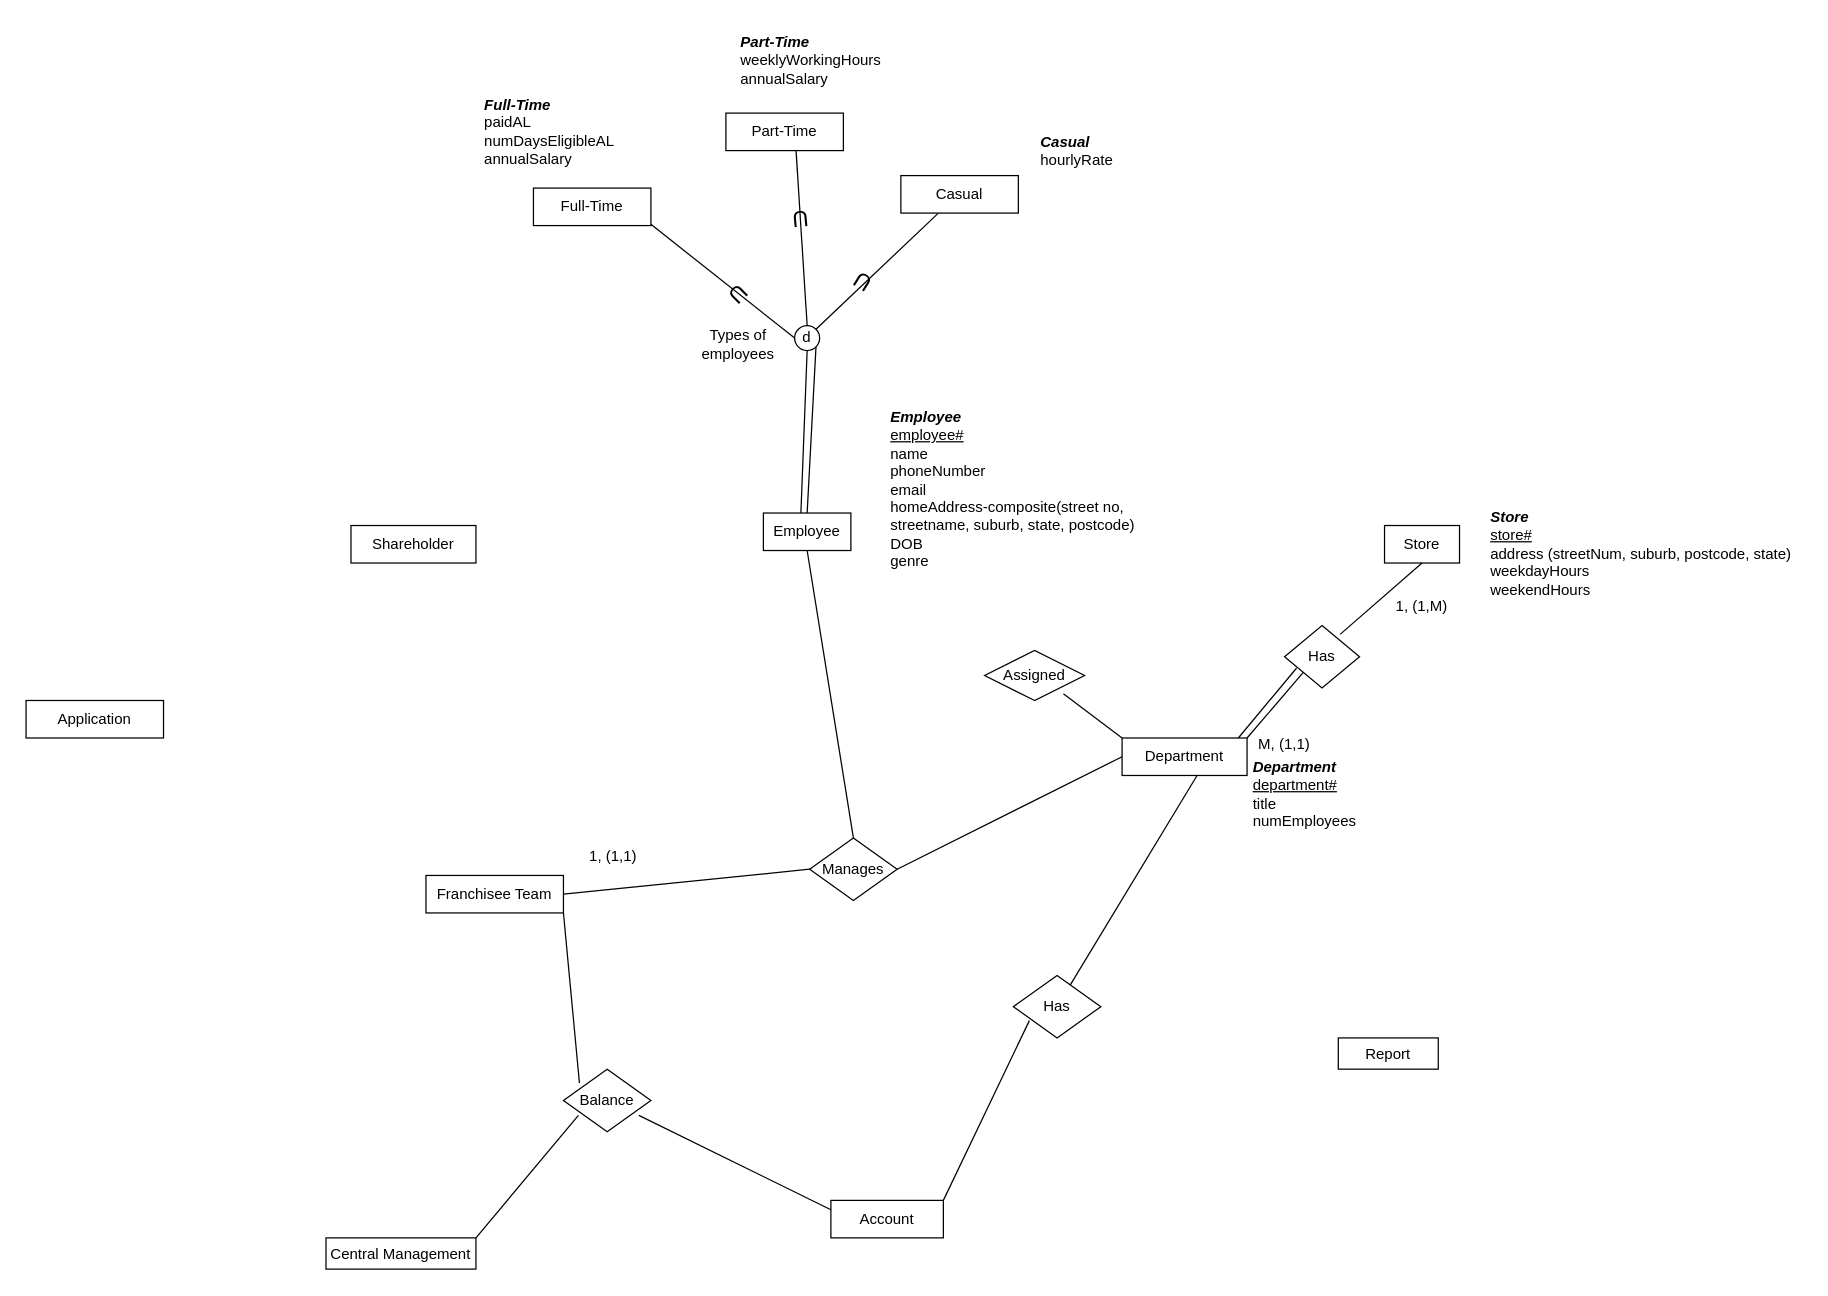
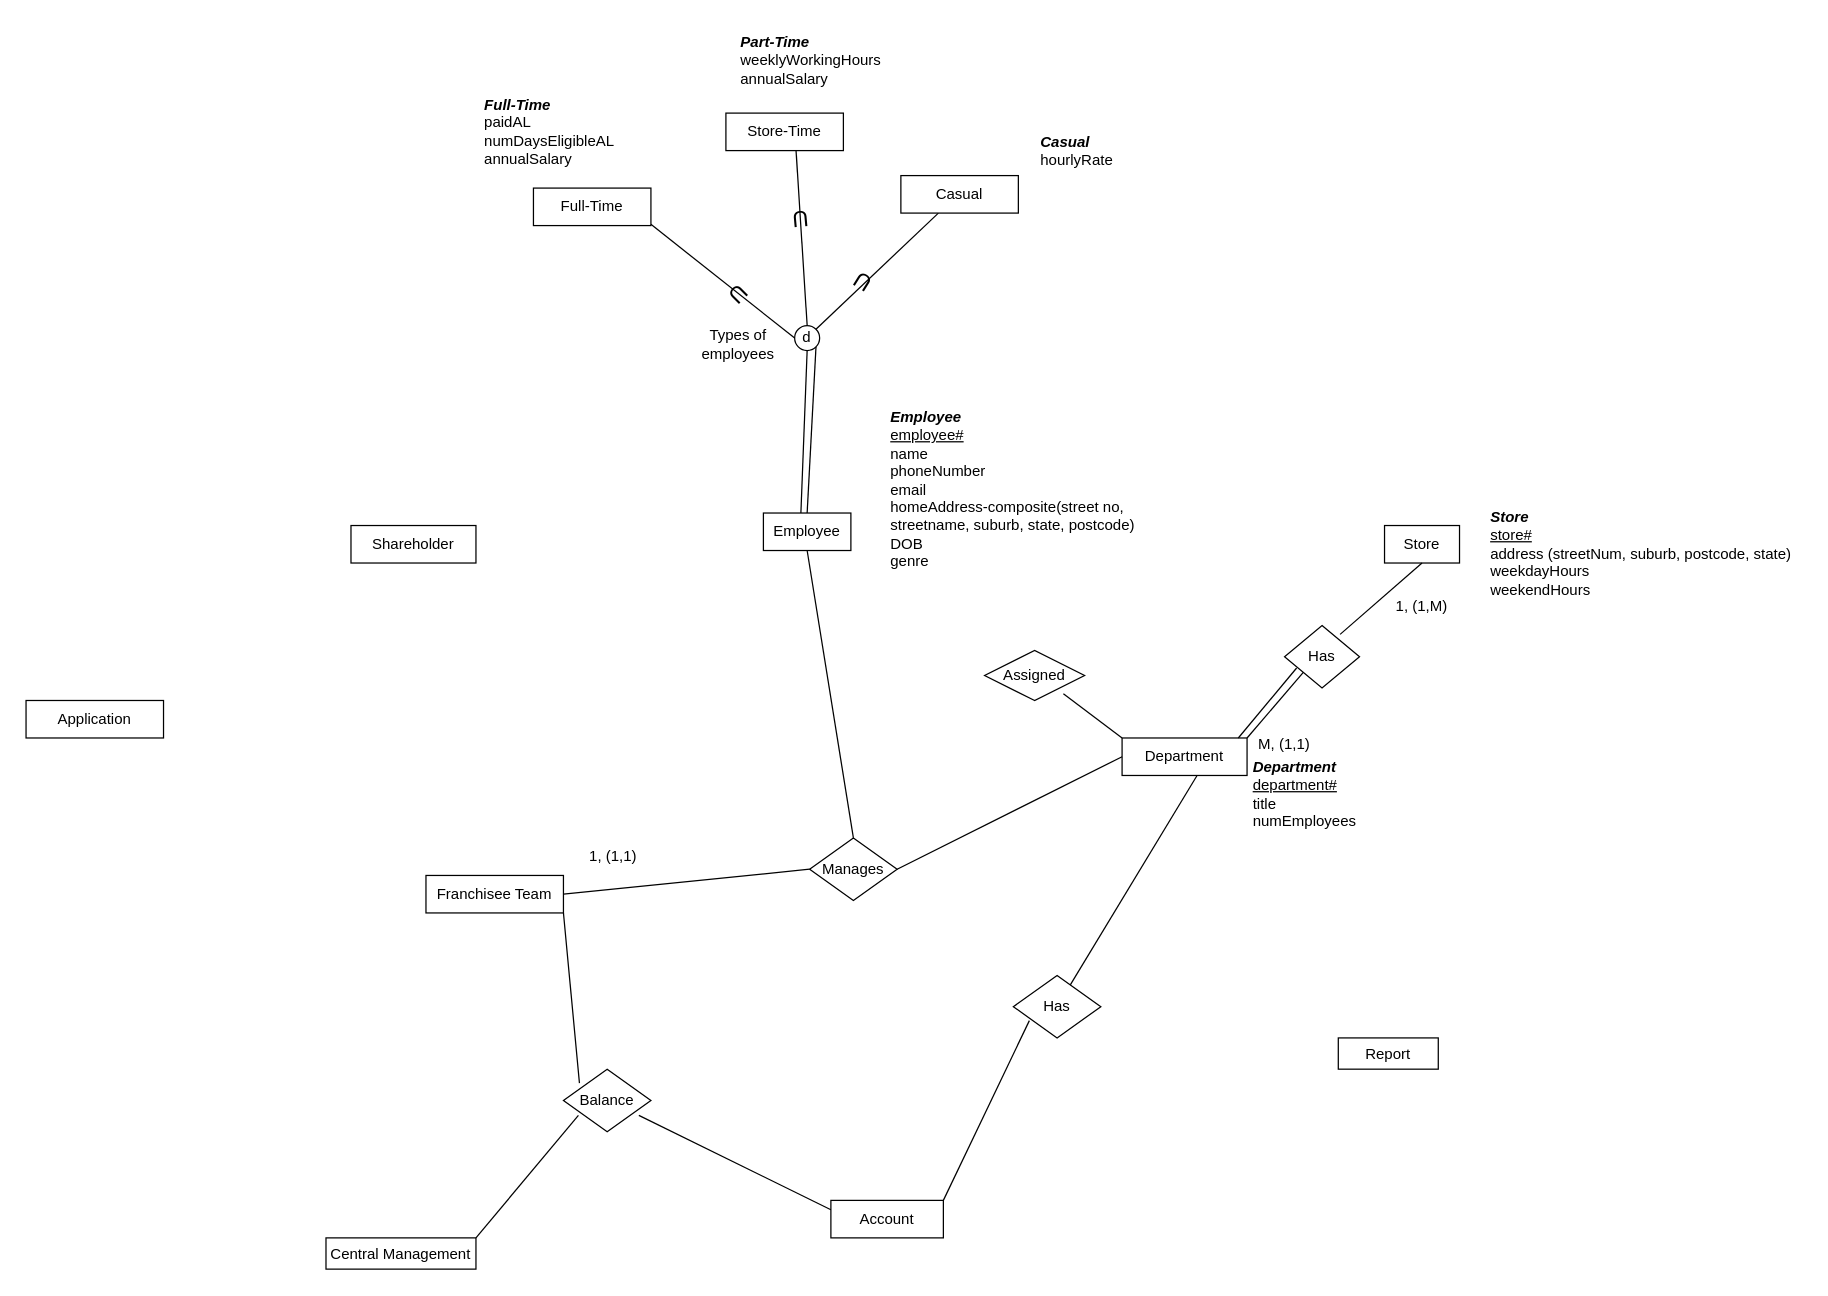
(784, 132) -> (784, 132)
